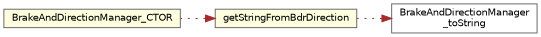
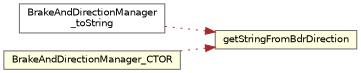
(369, 18) -> (185, 29)
